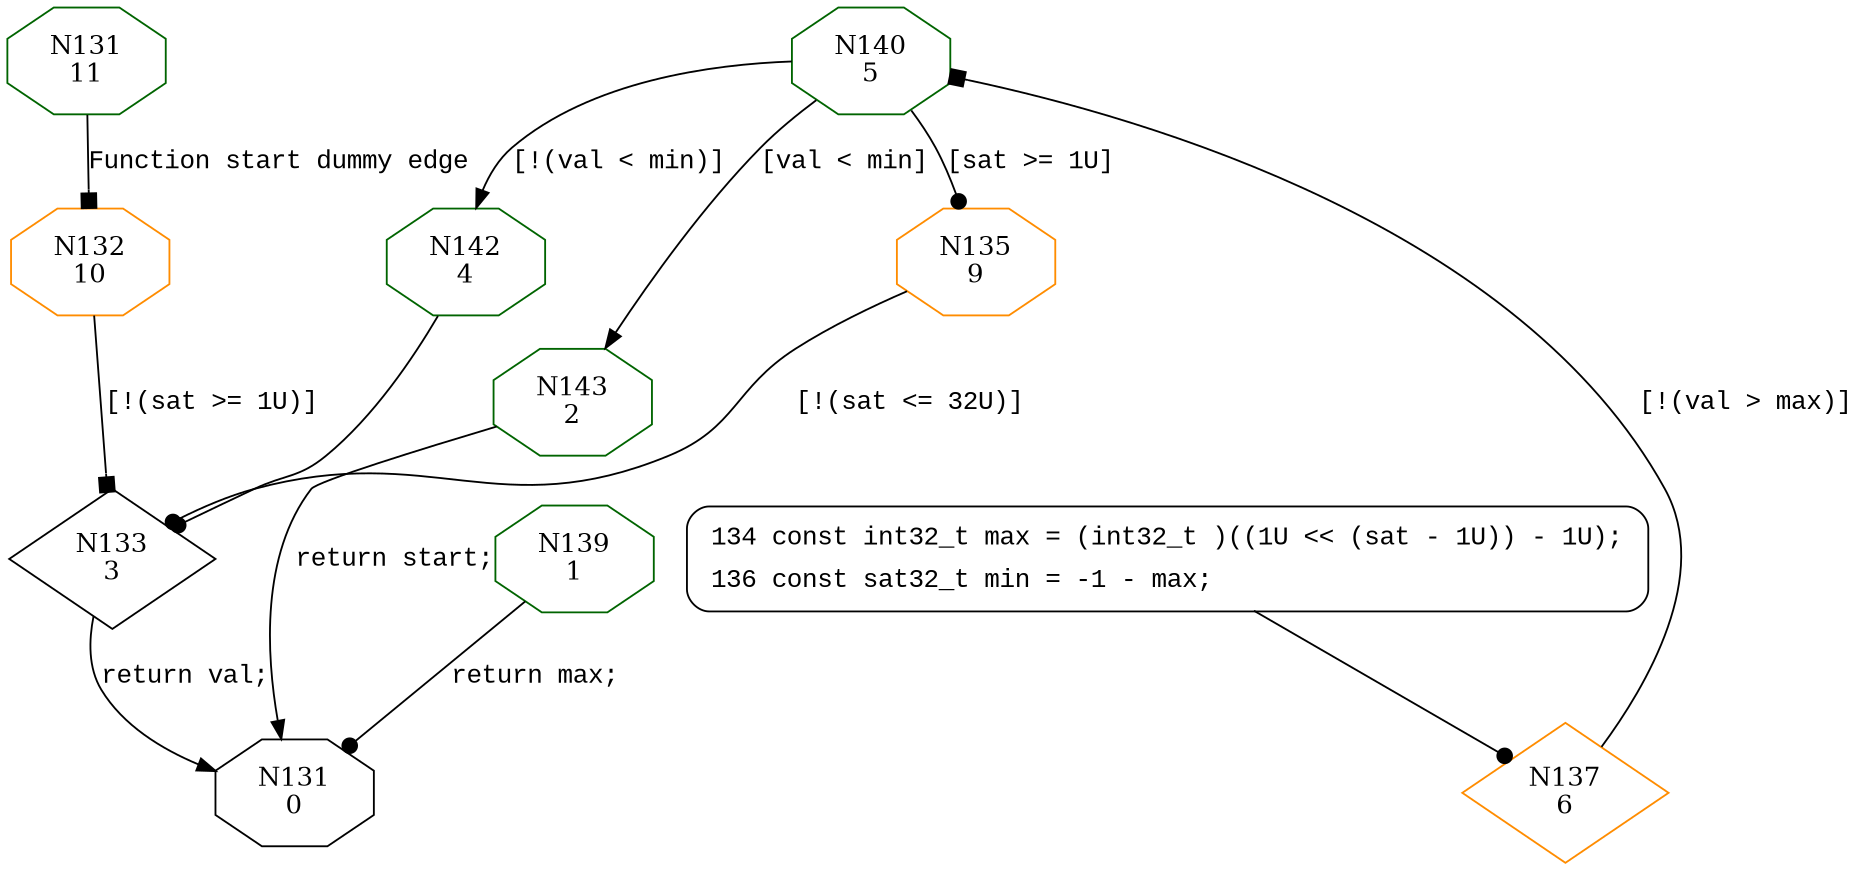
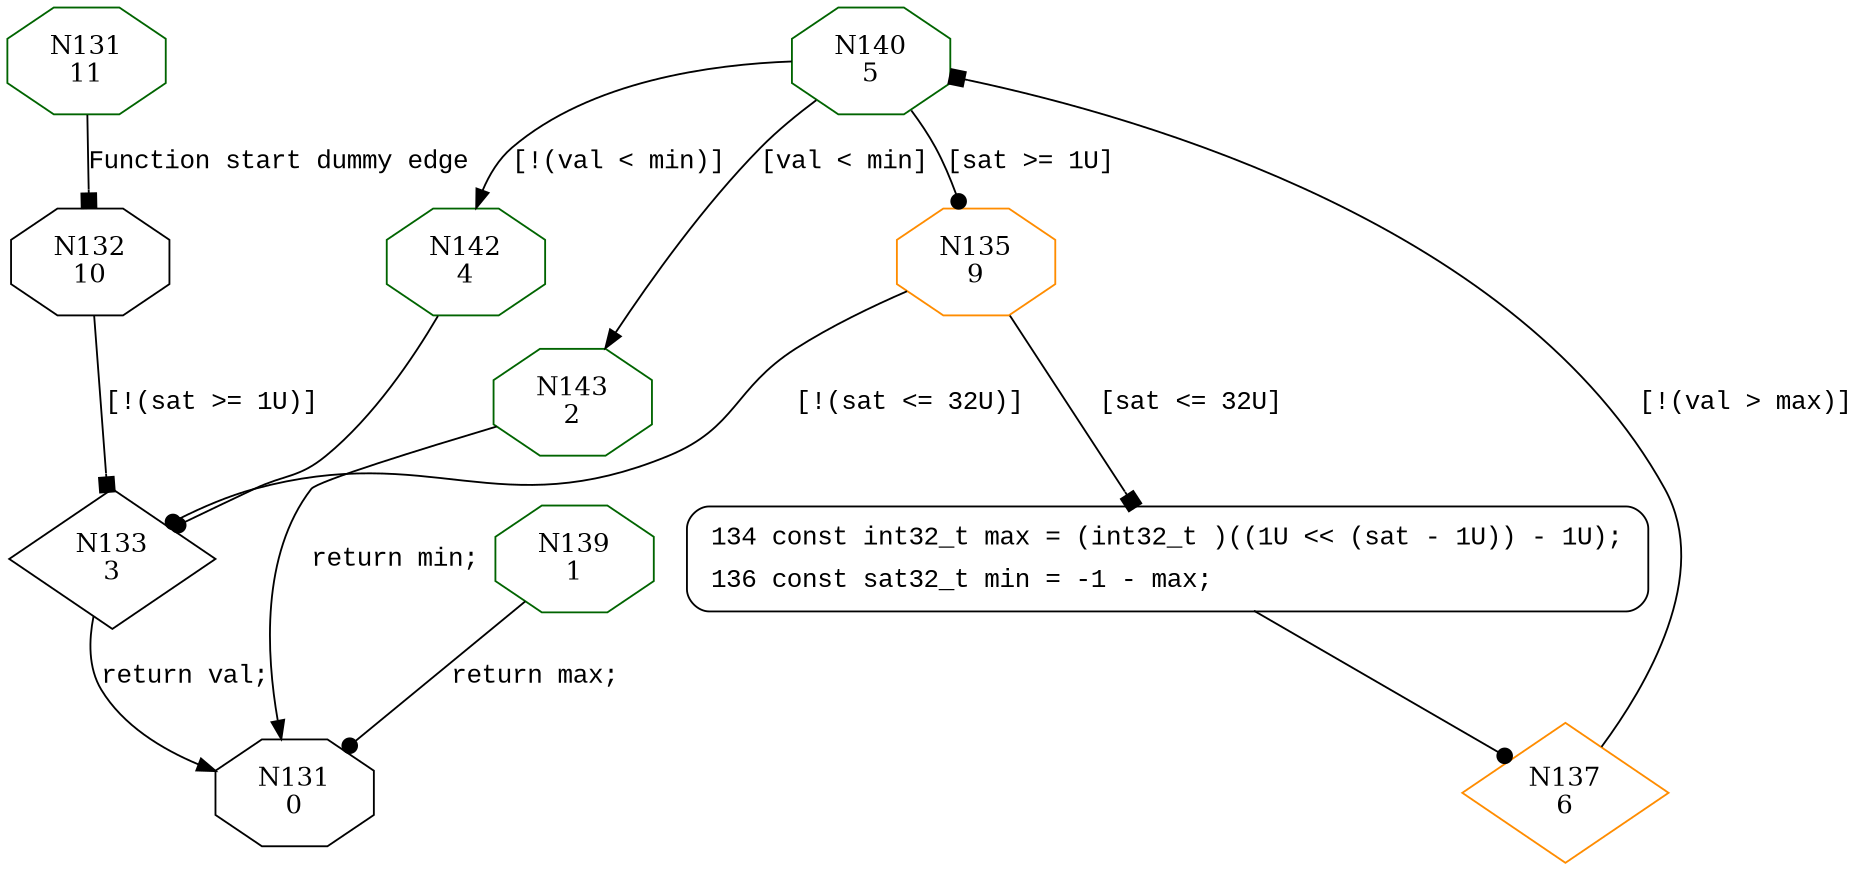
(90, 262) -> (90, 262)
none -> (1067, 404)
(395, 559) -> (395, 559)
